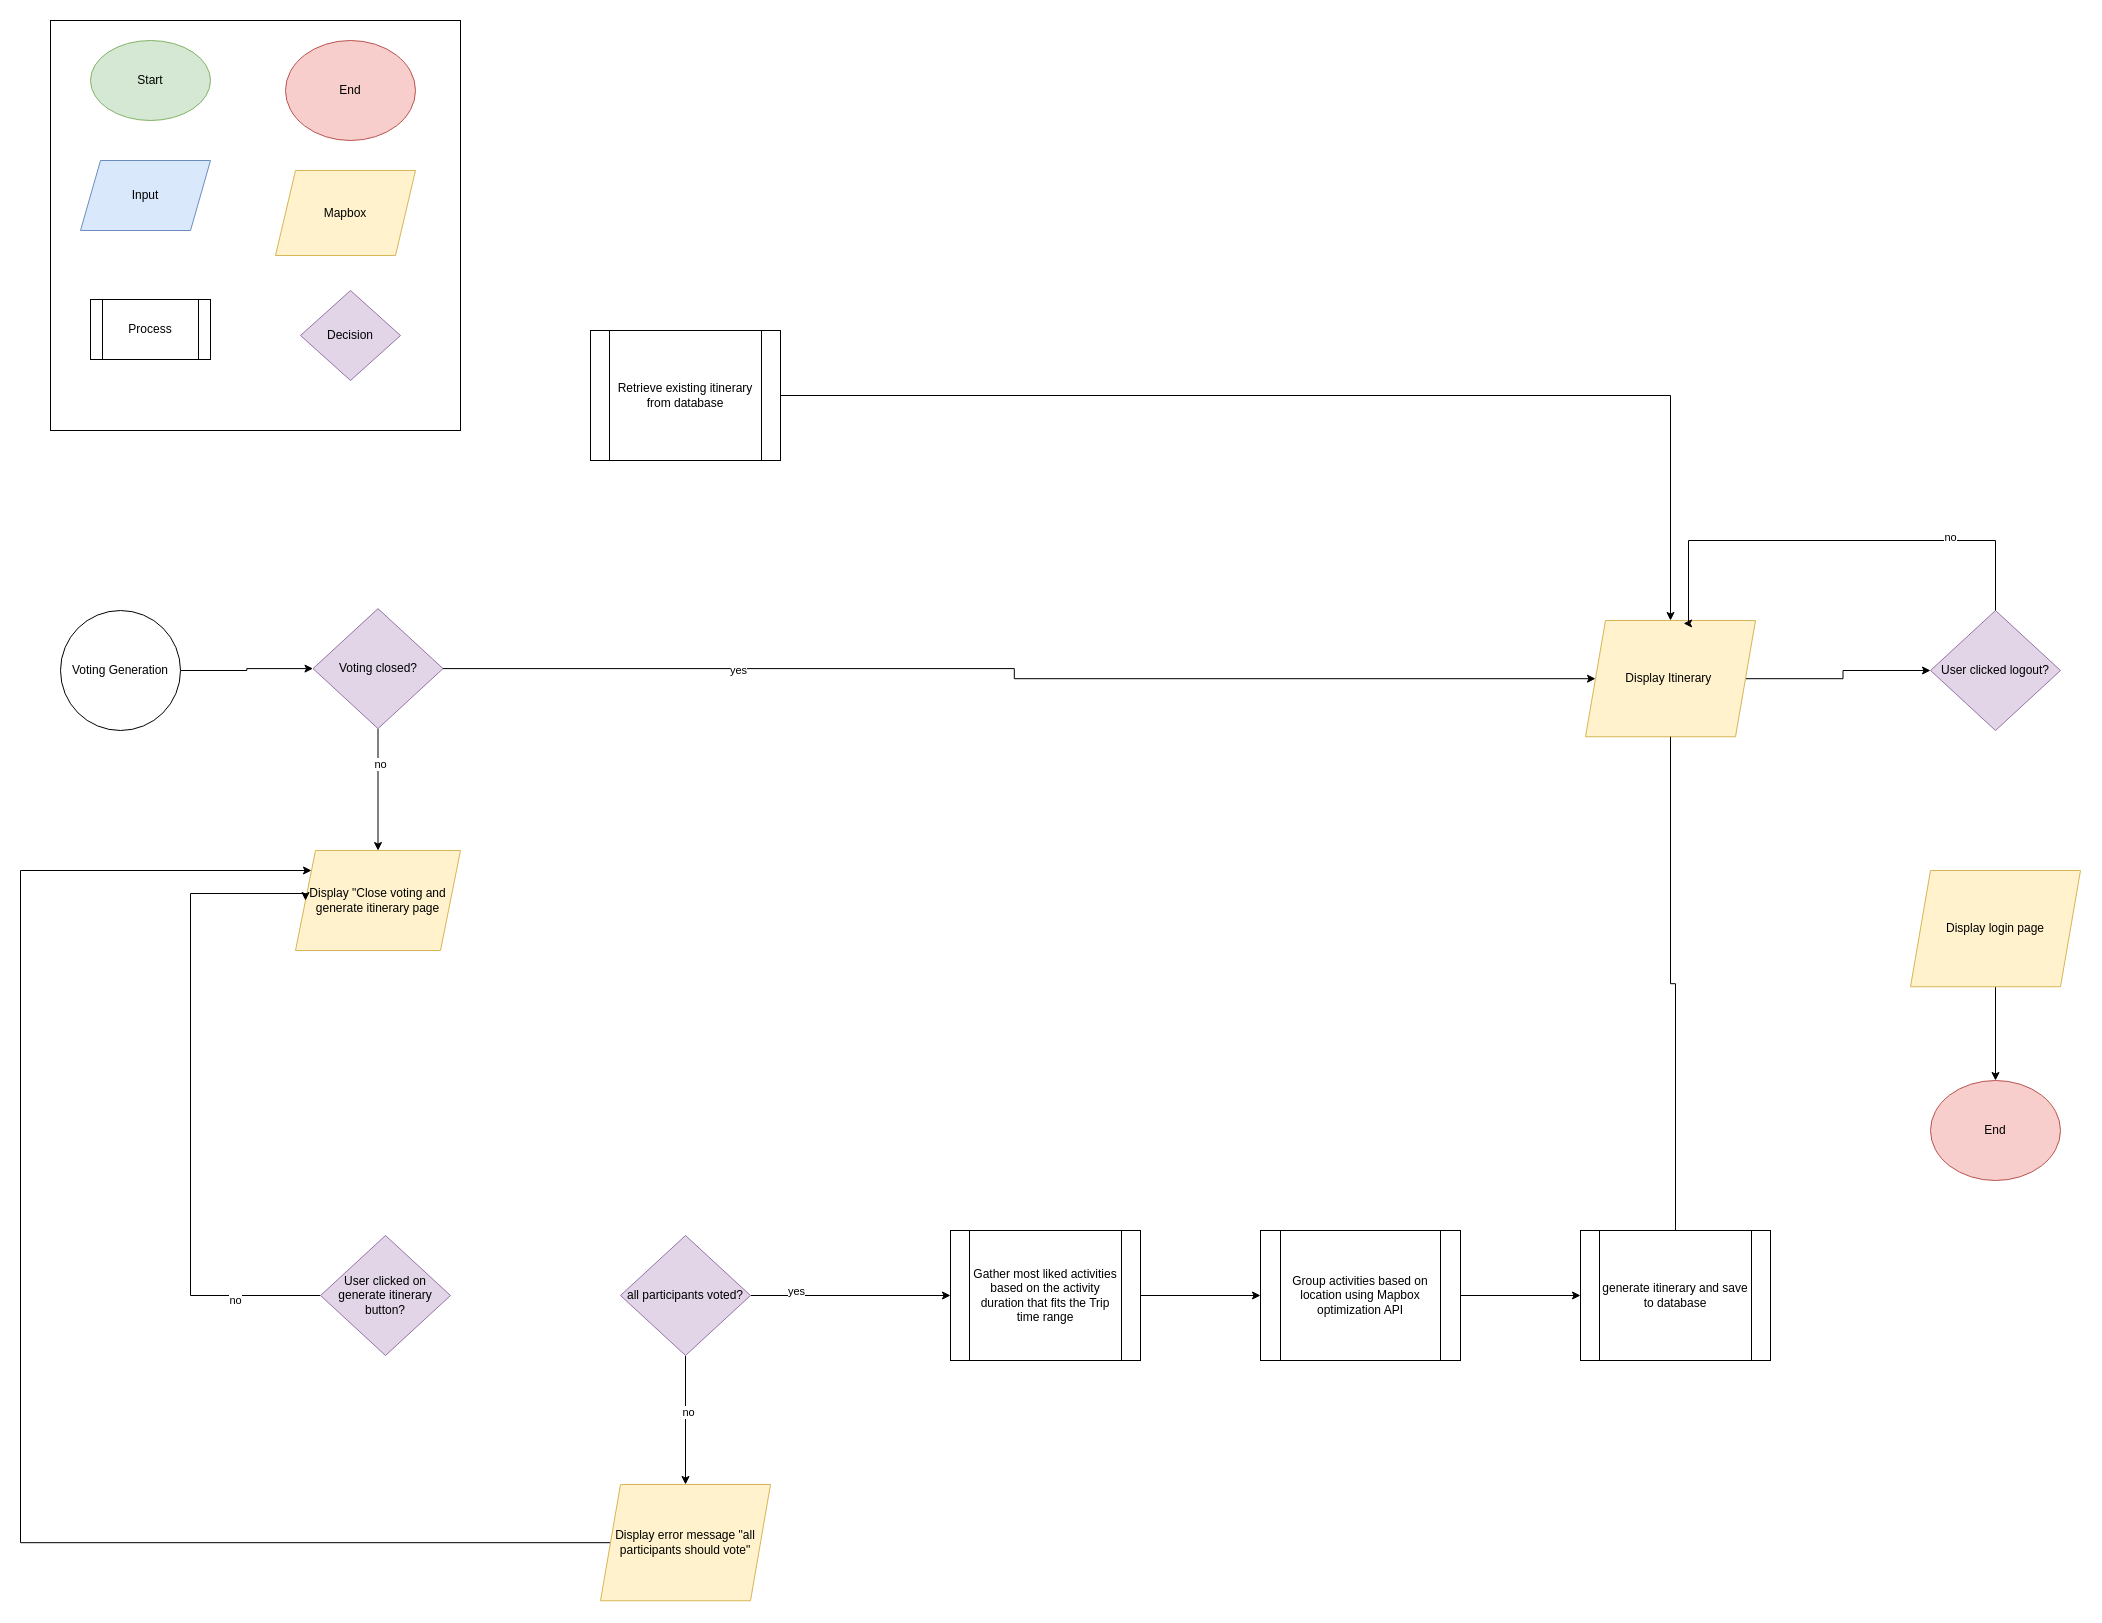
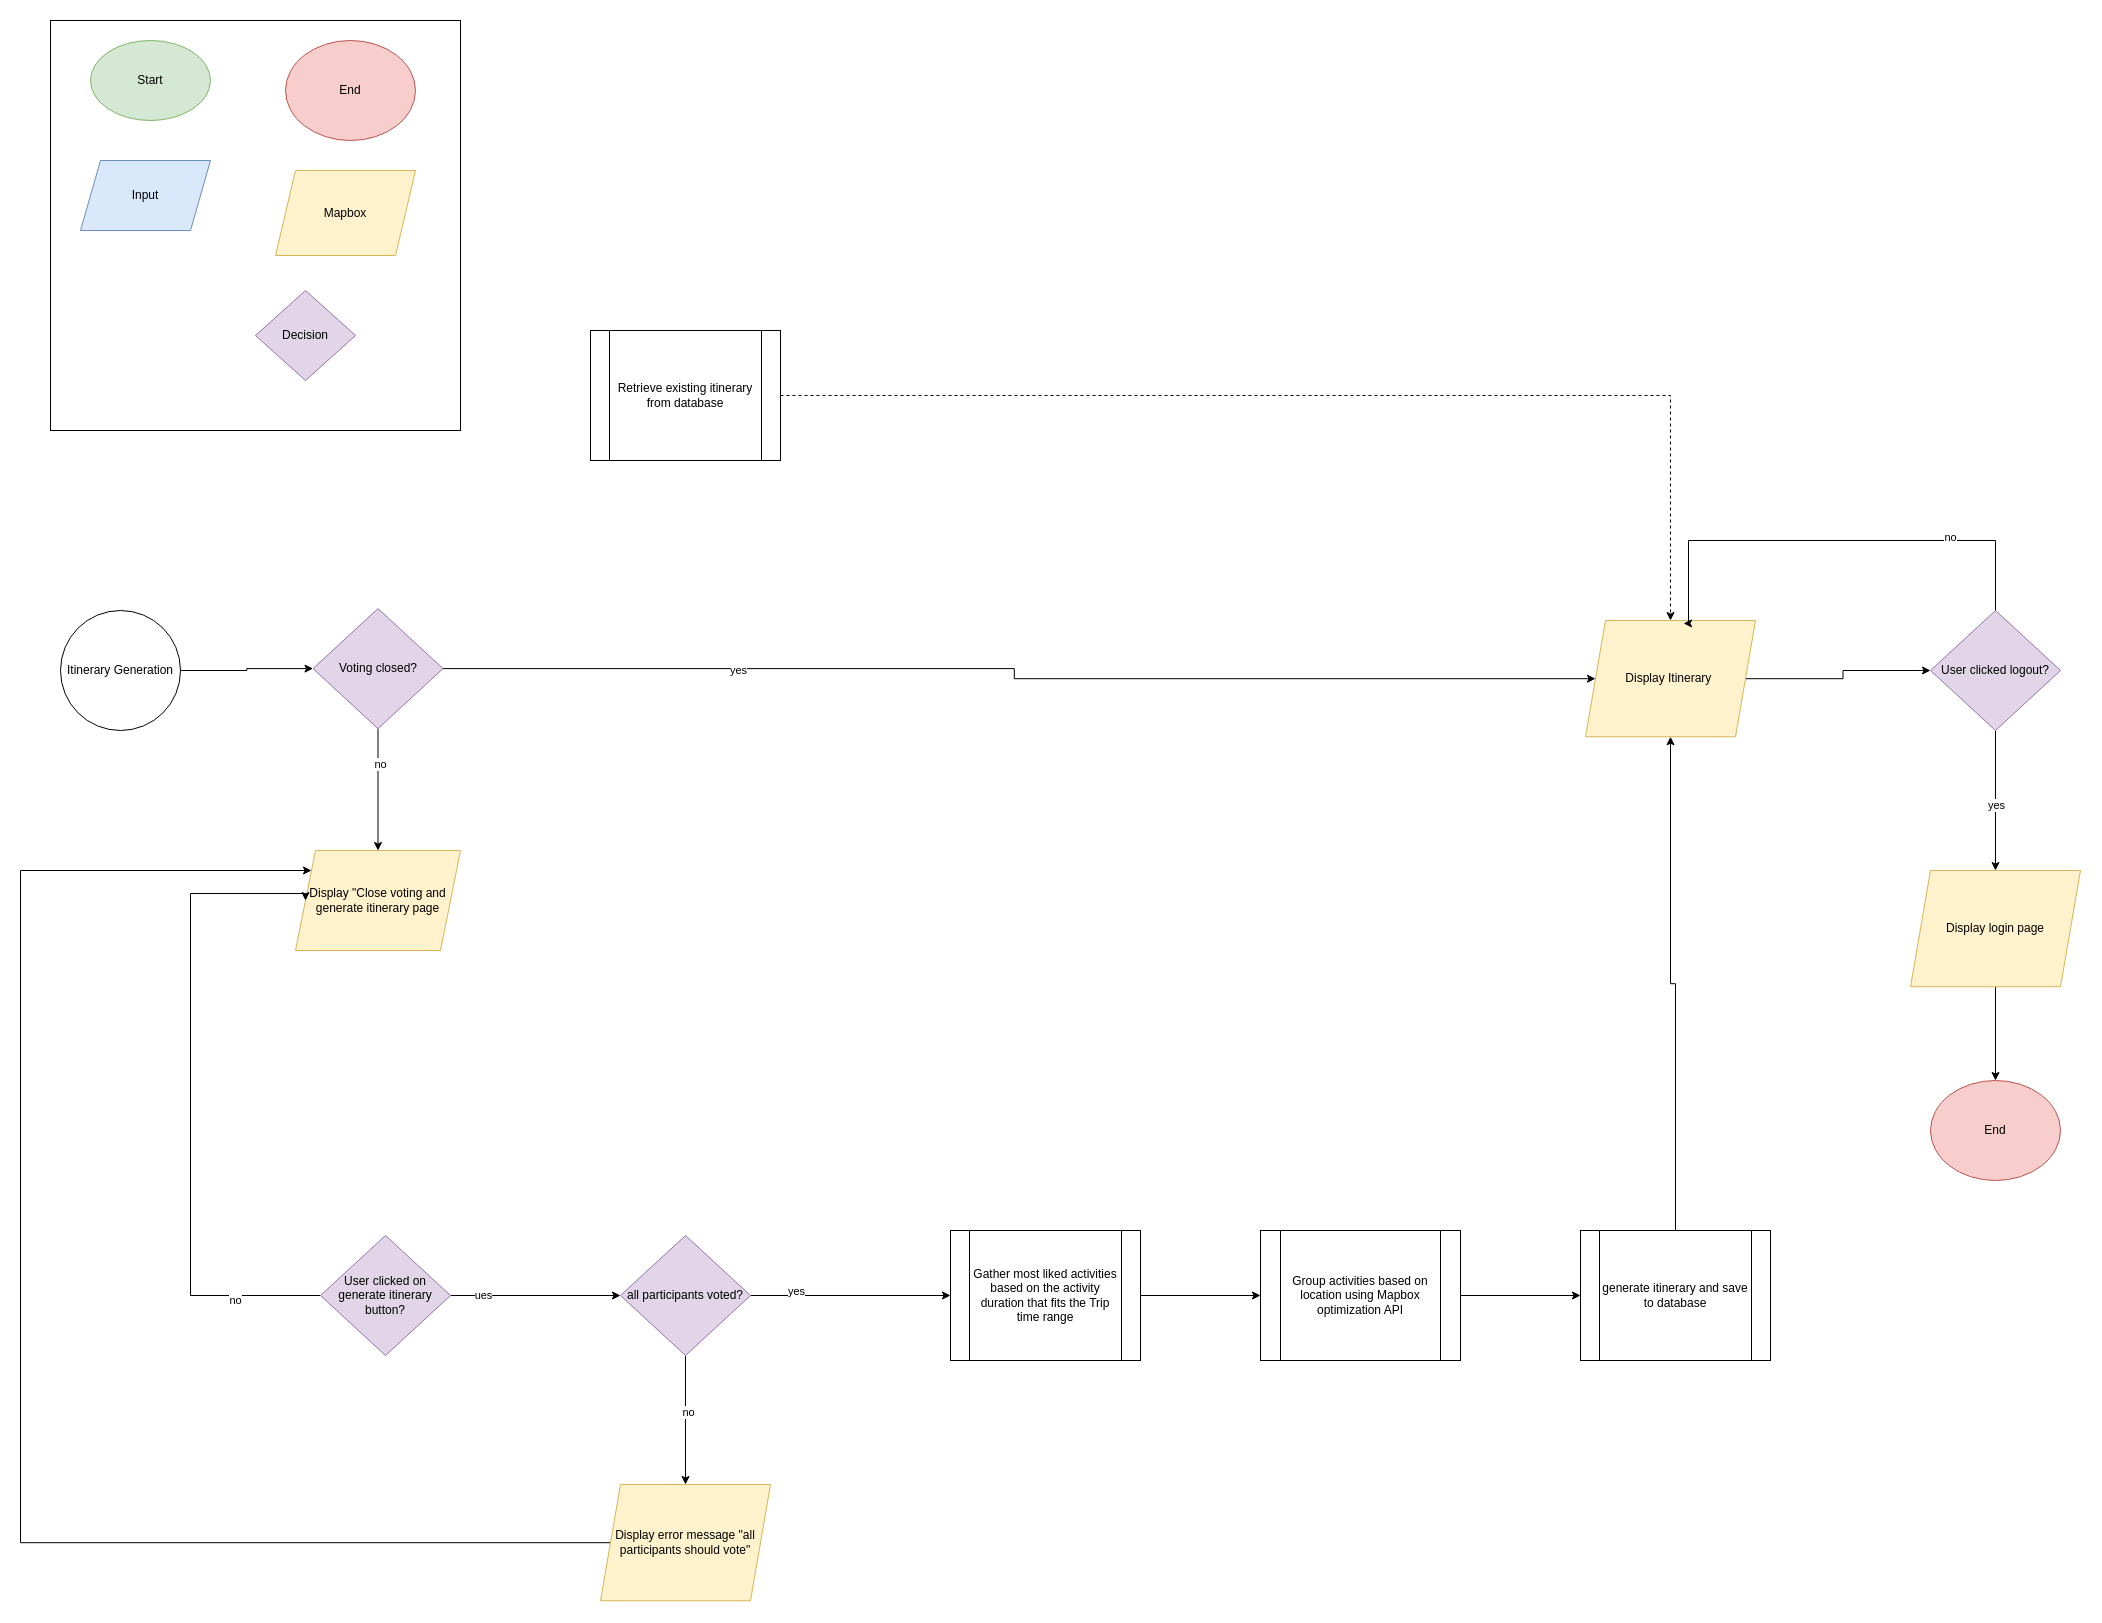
(151, 330) -> none
(351, 336) -> (306, 336)
(1335, 396) -> (1335, 396)
(121, 671) -> (121, 671)
(1671, 742) -> (1671, 745)
none -> (1996, 797)
none -> (532, 1296)
